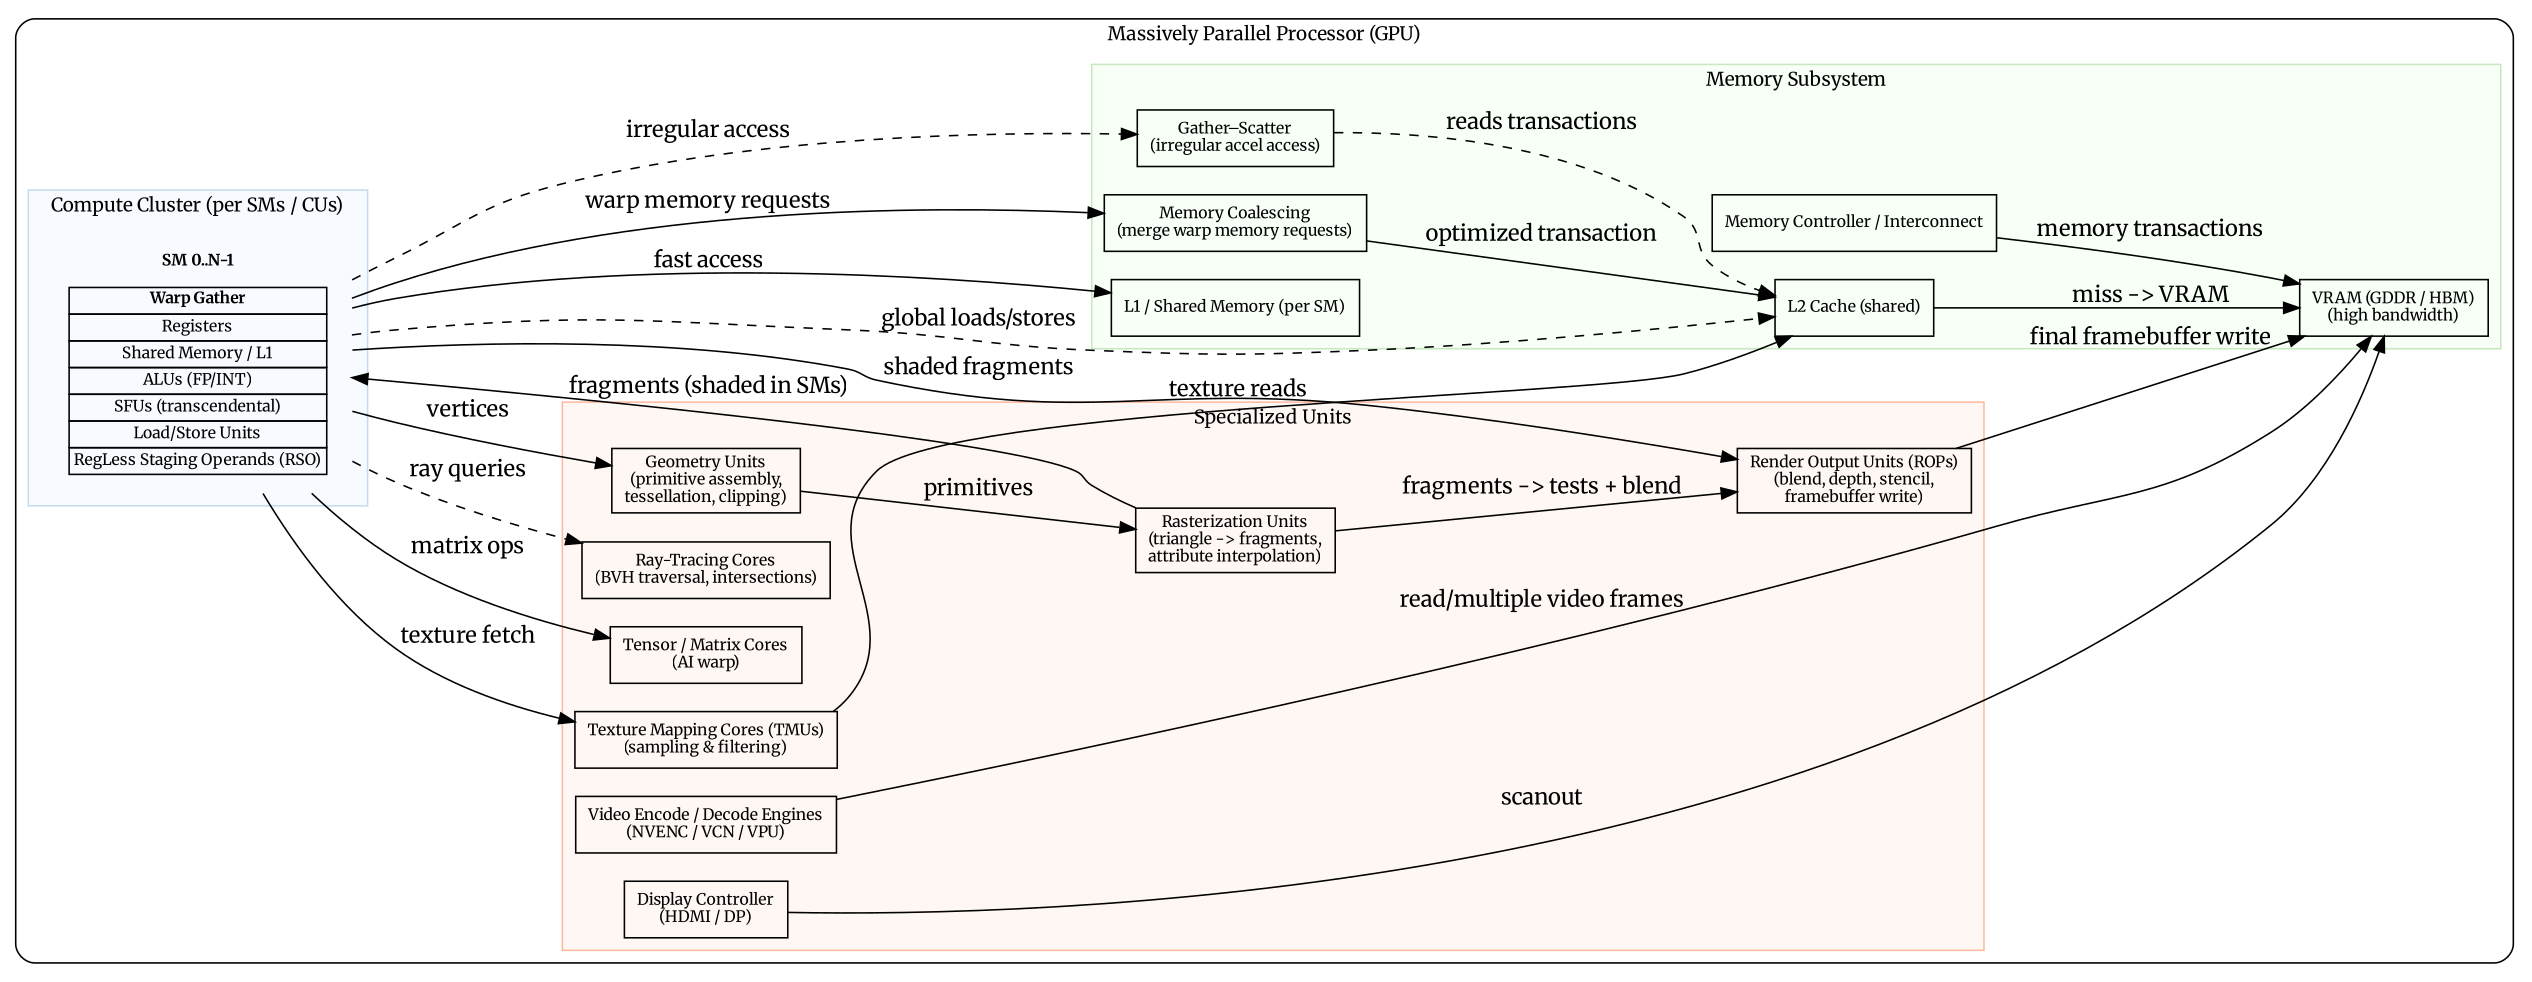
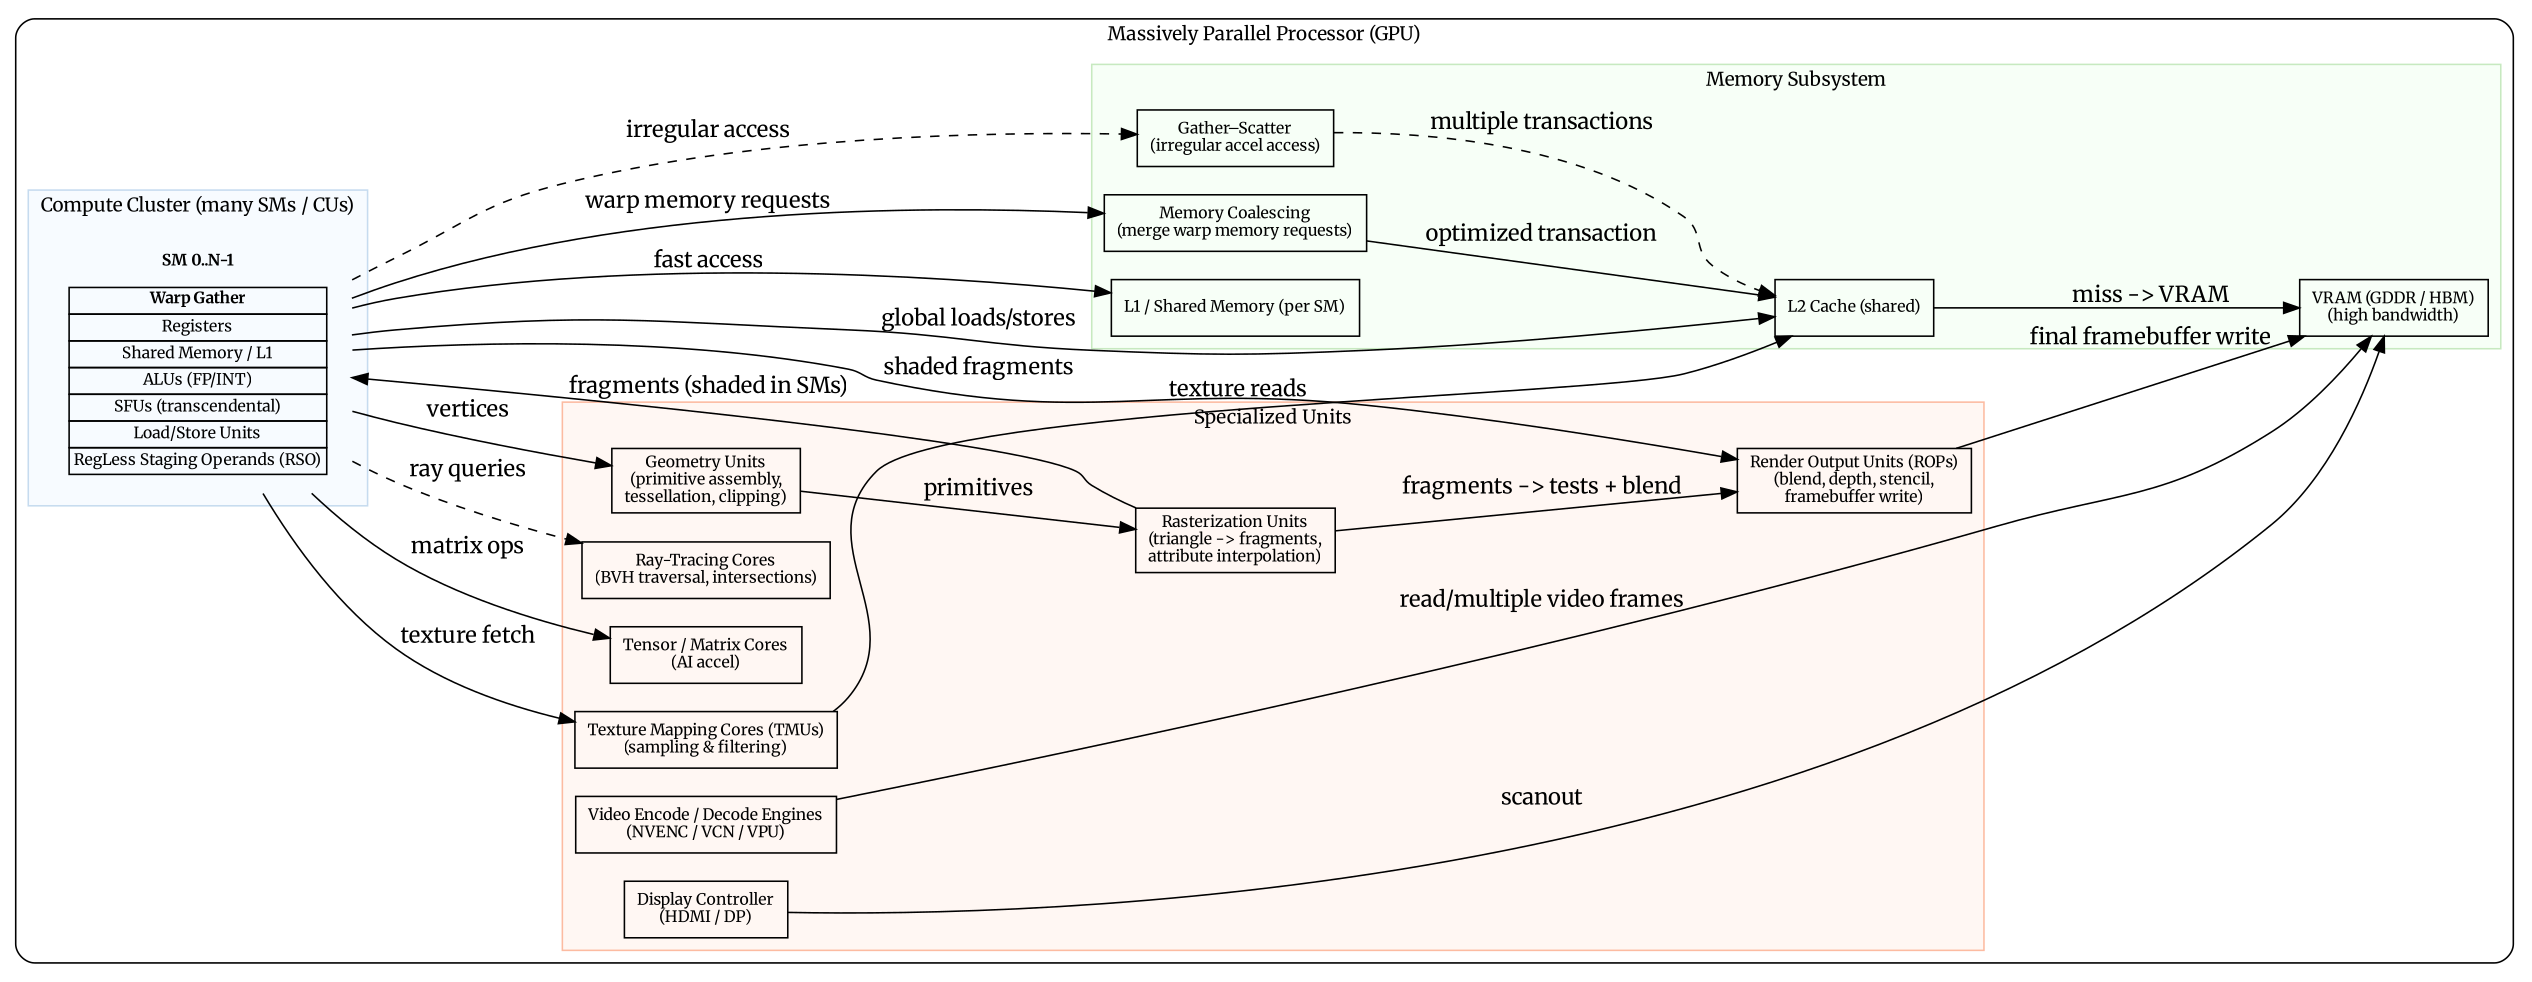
(1539, 123) -> (1539, 123)
(198, 207) -> (198, 207)
(1854, 223) -> none
(1055, 348) -> (1055, 348)
(706, 655) -> (706, 655)
